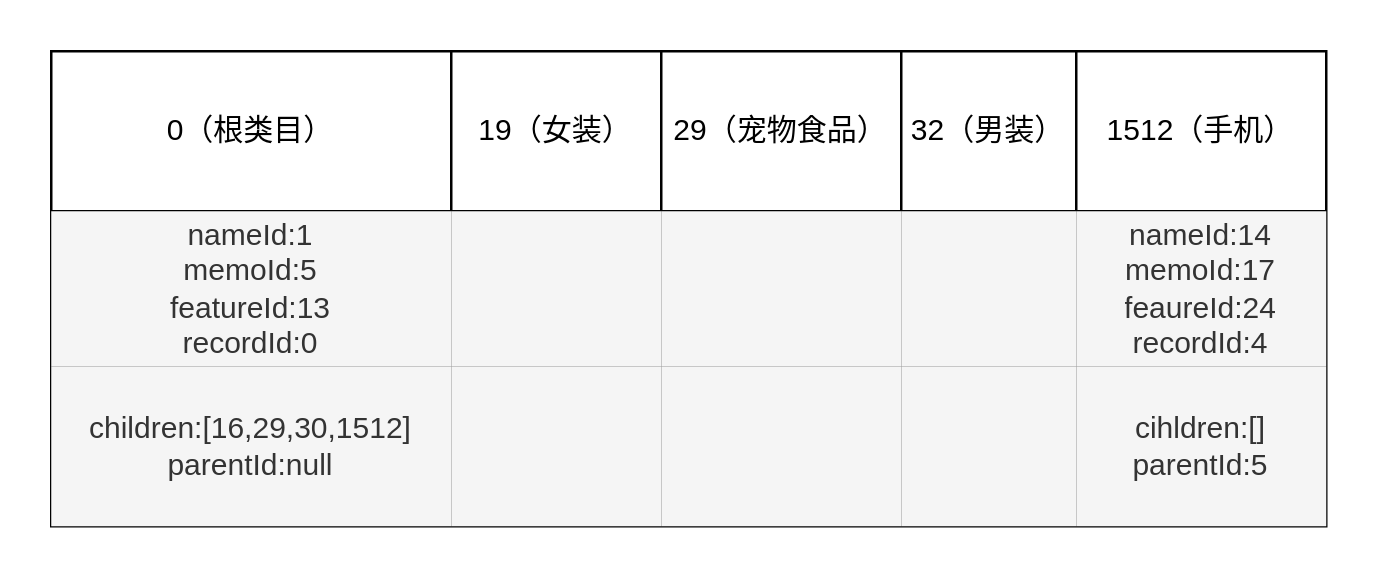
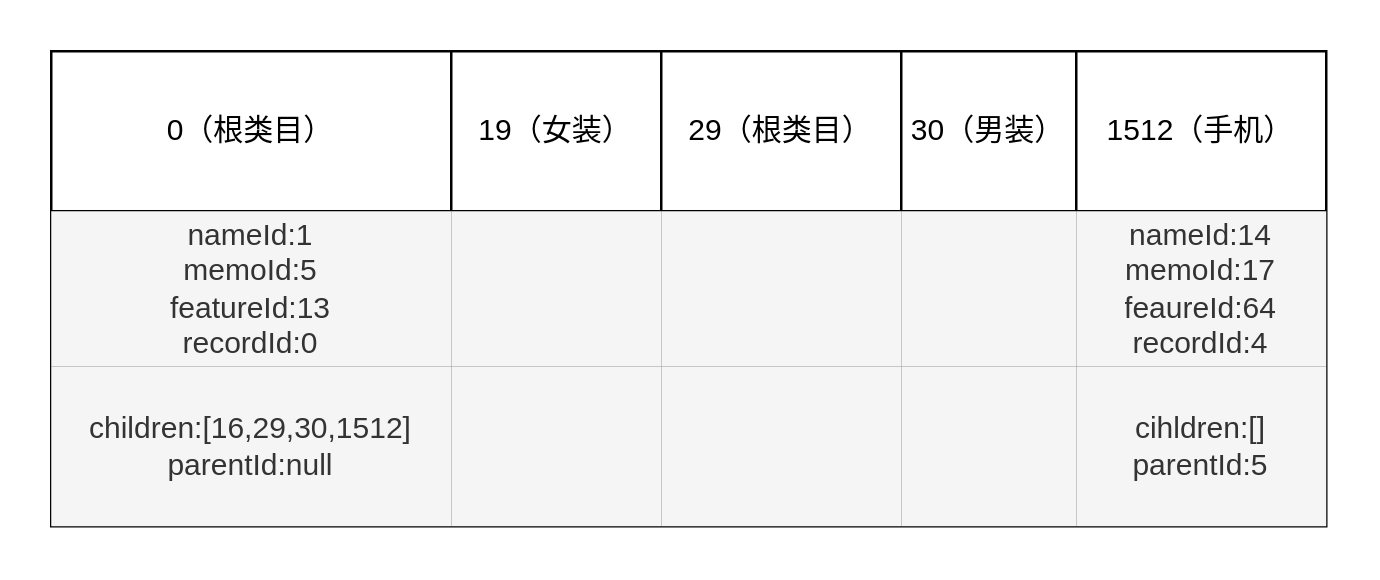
(781, 131) -> (781, 131)
(989, 131) -> (989, 131)
(1201, 289) -> (1201, 289)
